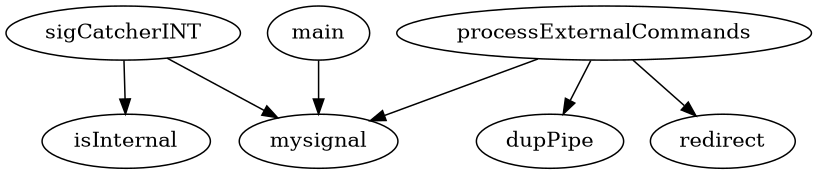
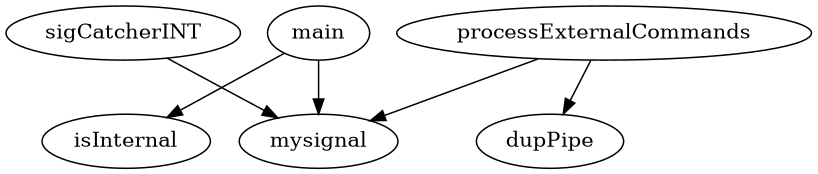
(125, 80) -> (232, 82)
(723, 141) -> none
